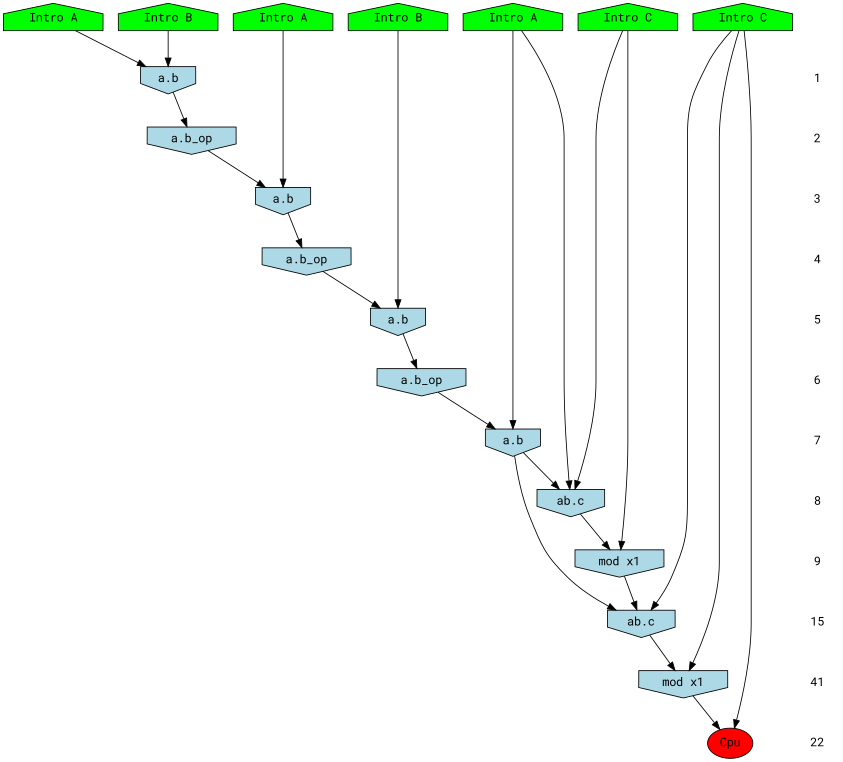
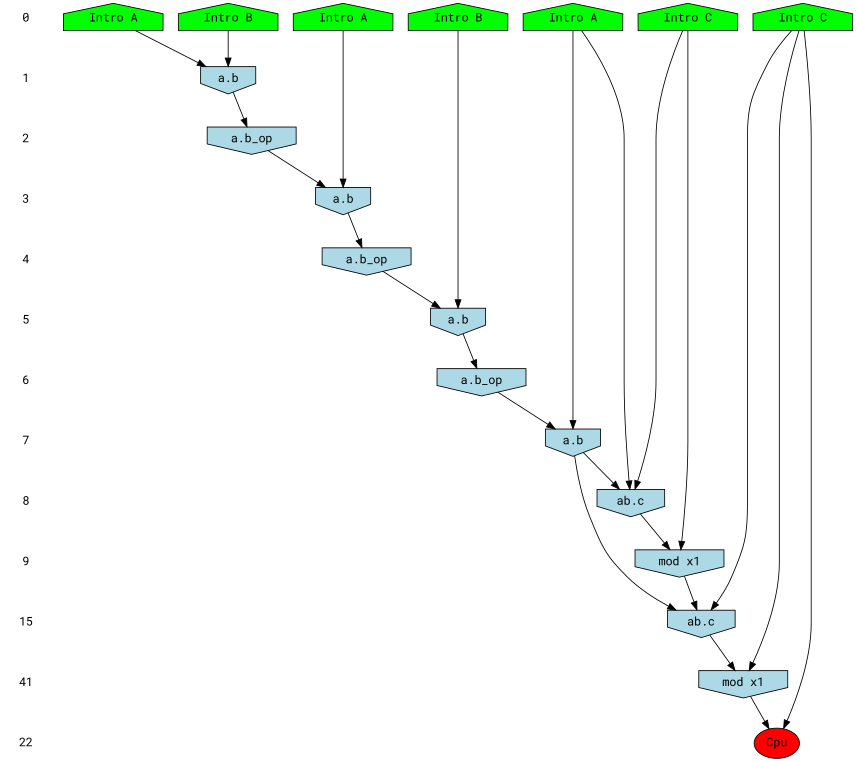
none -> (26, 18)
